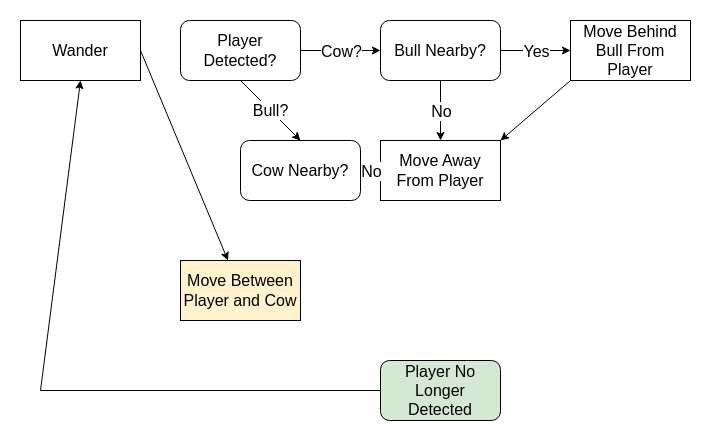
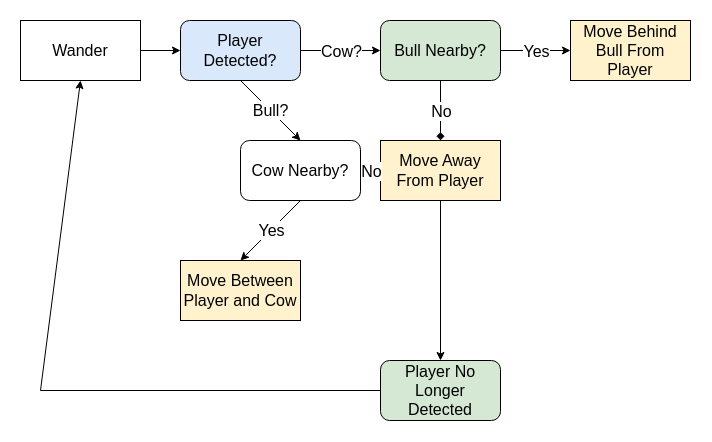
(241, 51) -> (241, 51)
(441, 51) -> (441, 51)
(631, 51) -> (631, 51)
(538, 108) -> none
(441, 132) -> (441, 132)
(183, 152) -> (157, 51)
(441, 171) -> (441, 171)
none -> (273, 228)
none -> (441, 277)
